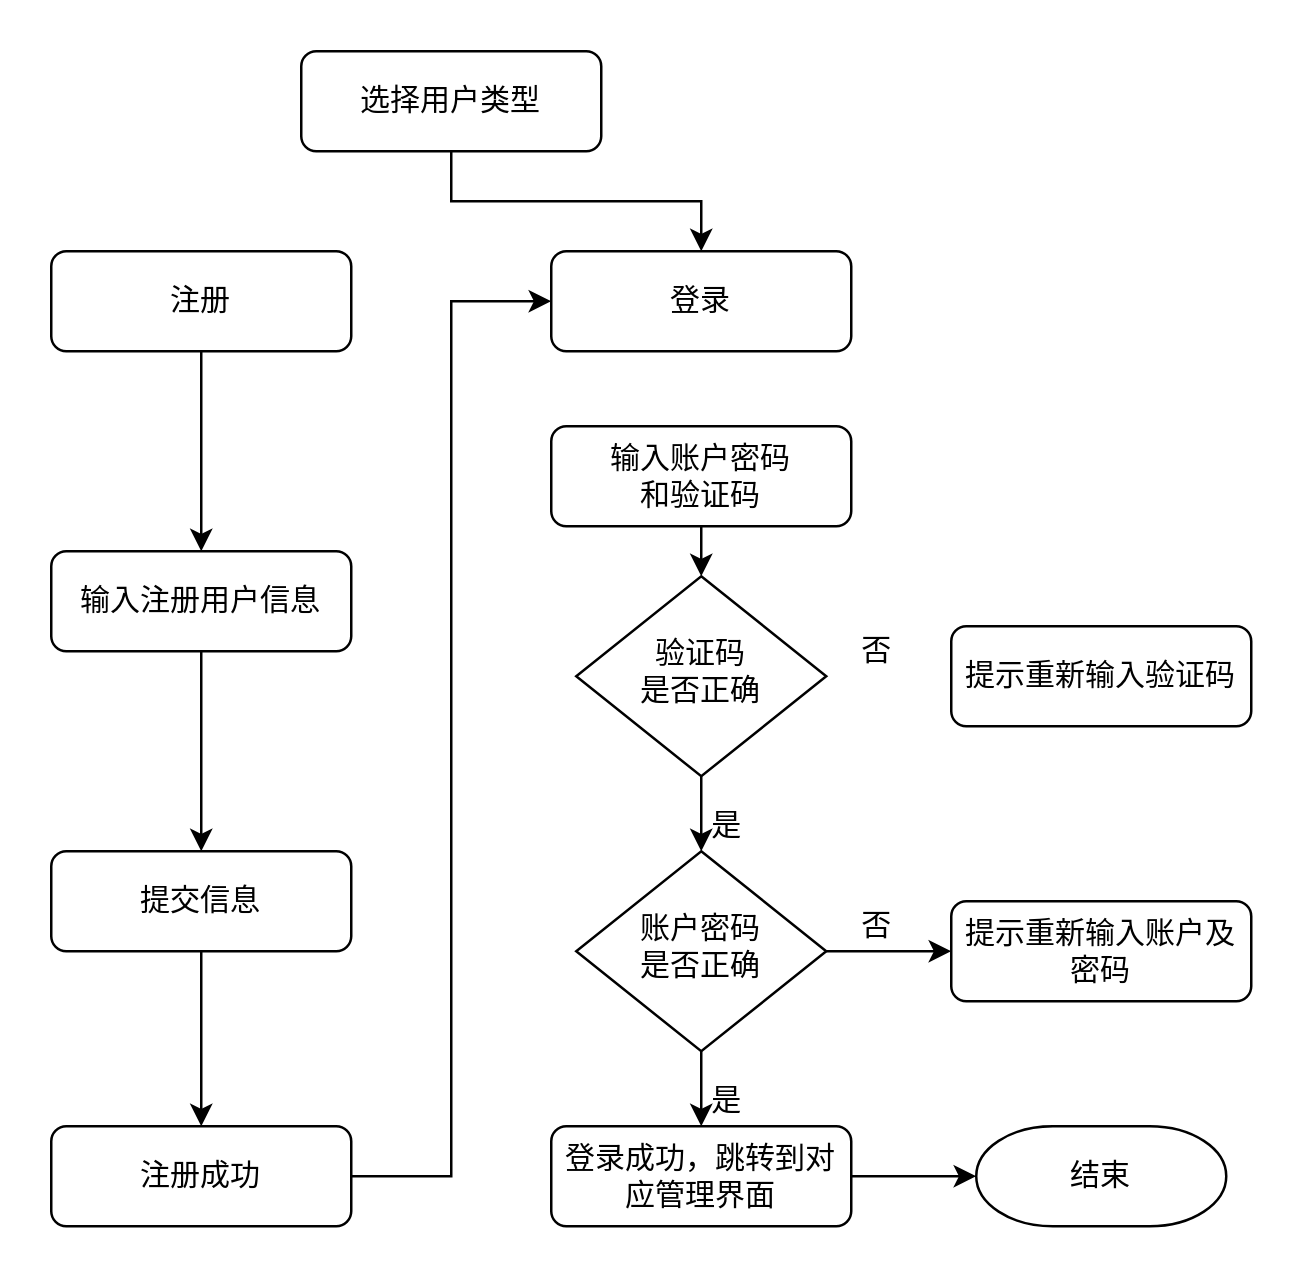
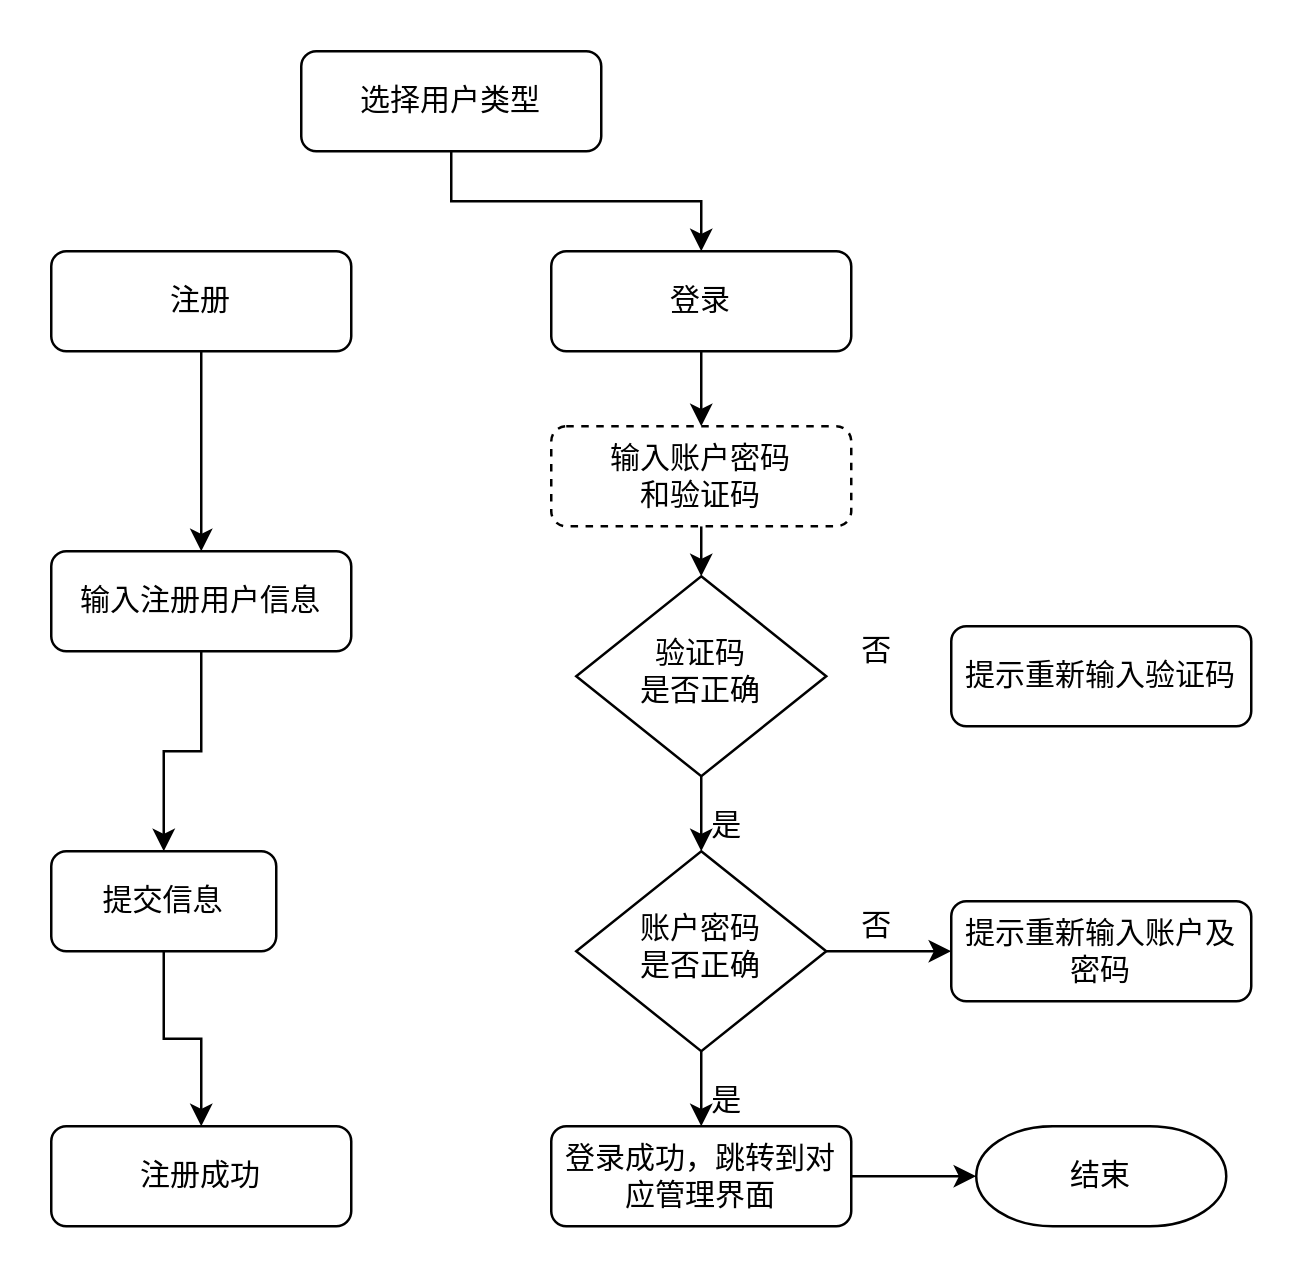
none -> (701, 380)
(701, 476) -> (701, 476)
(451, 747) -> none
(201, 901) -> (164, 901)
